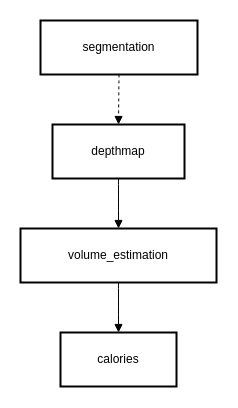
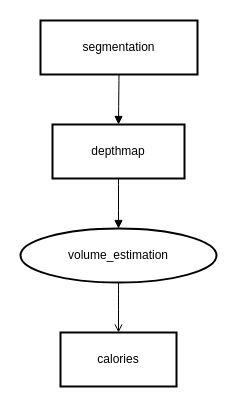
(119, 97) -> (119, 97)
(119, 256) -> (119, 256)
(119, 323) -> (119, 325)
